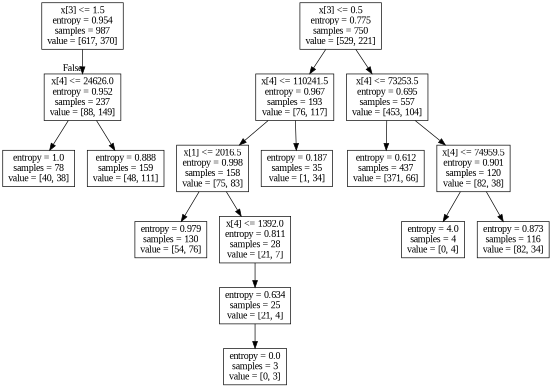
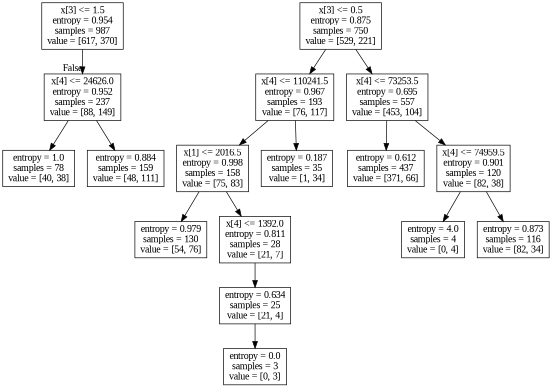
(341, 26) -> (341, 26)
(126, 168) -> (126, 168)
